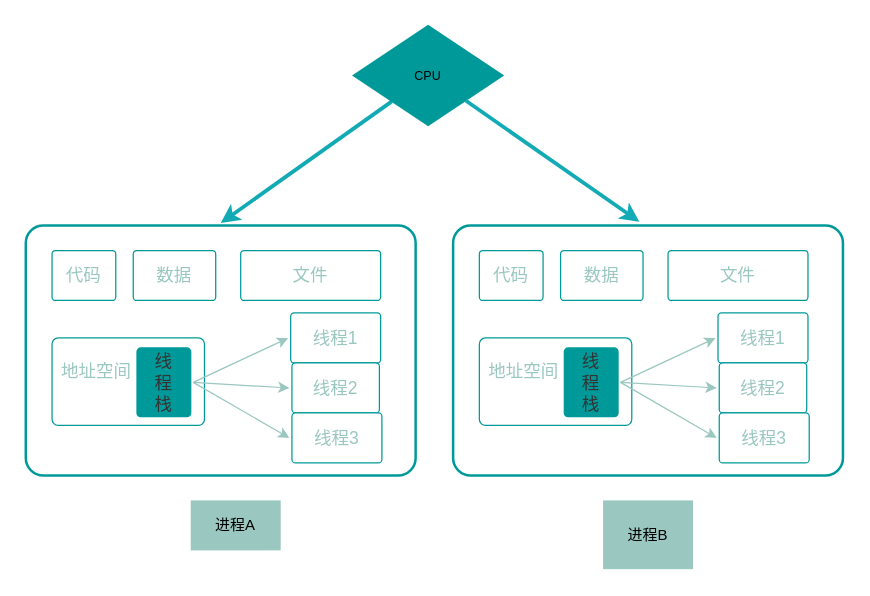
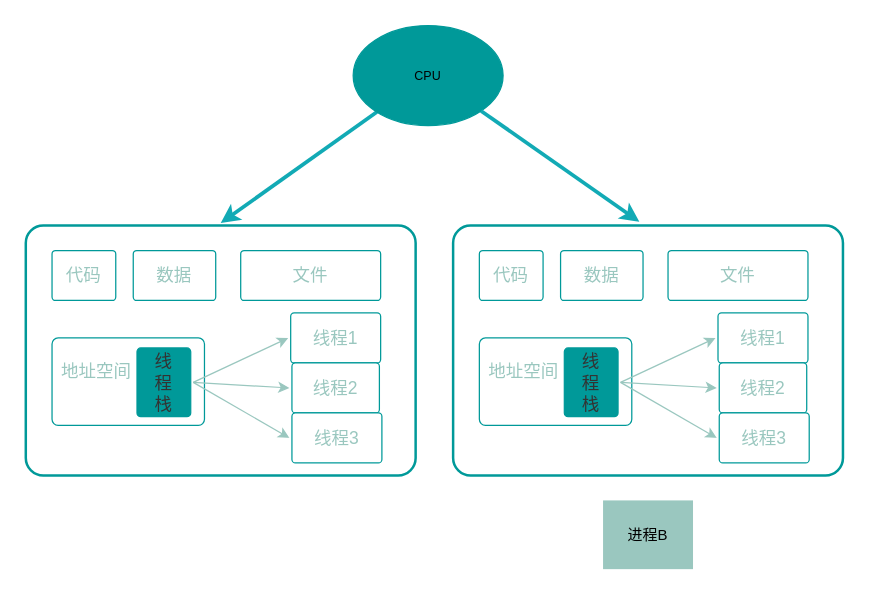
(428, 76) -> (428, 76)
(236, 526) -> none
